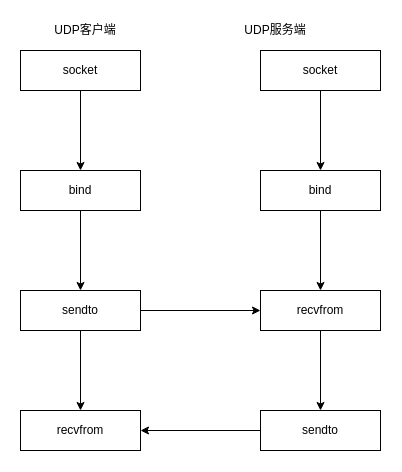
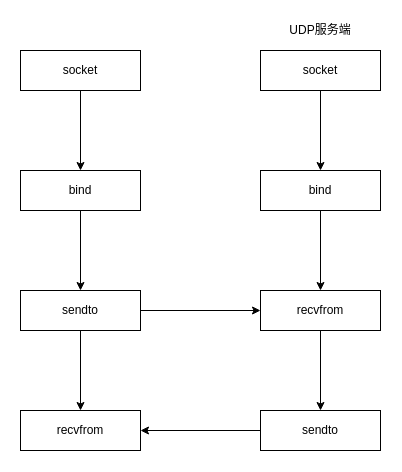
(86, 31) -> none
(276, 31) -> (321, 31)
